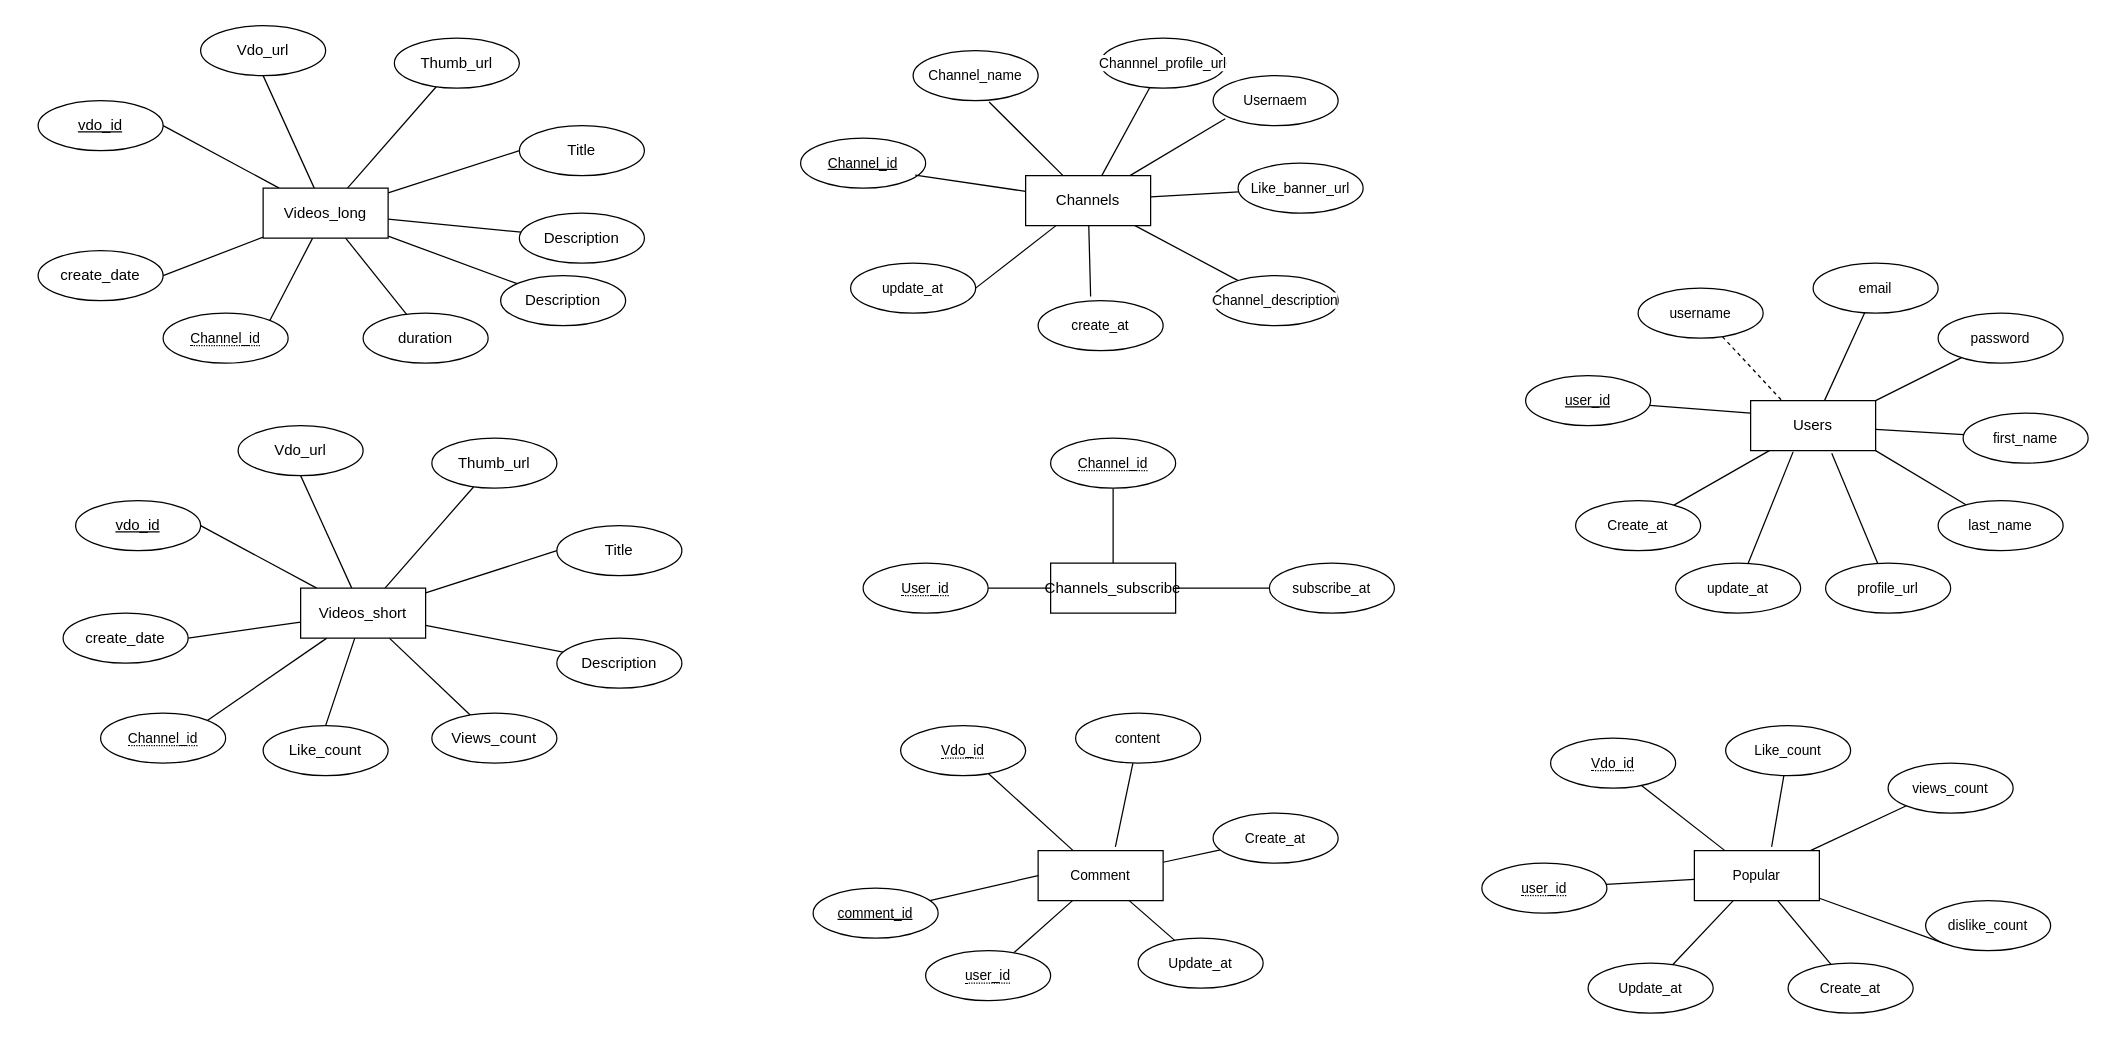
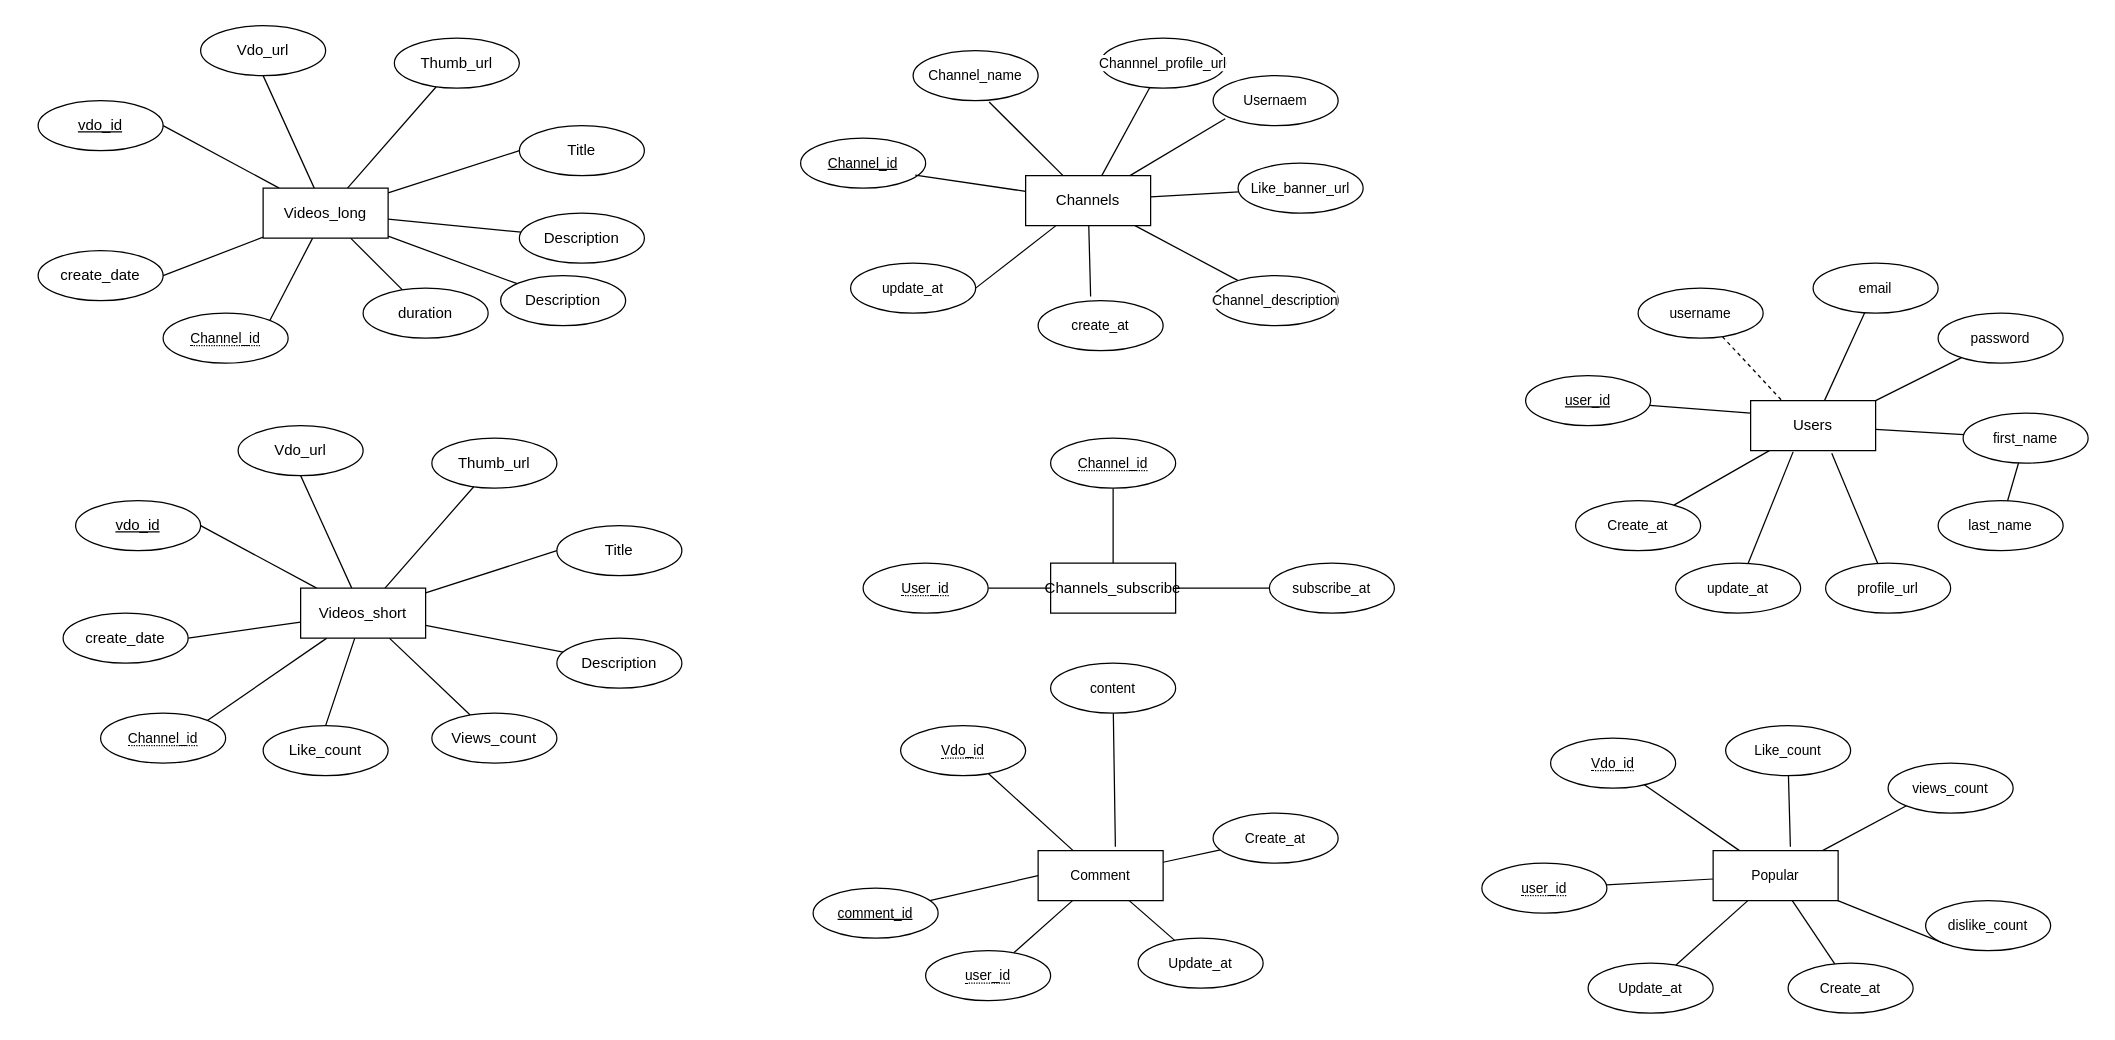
(426, 338) -> (426, 313)
(1921, 478) -> (2013, 482)
(1138, 738) -> (1113, 688)
(1757, 876) -> (1776, 876)
